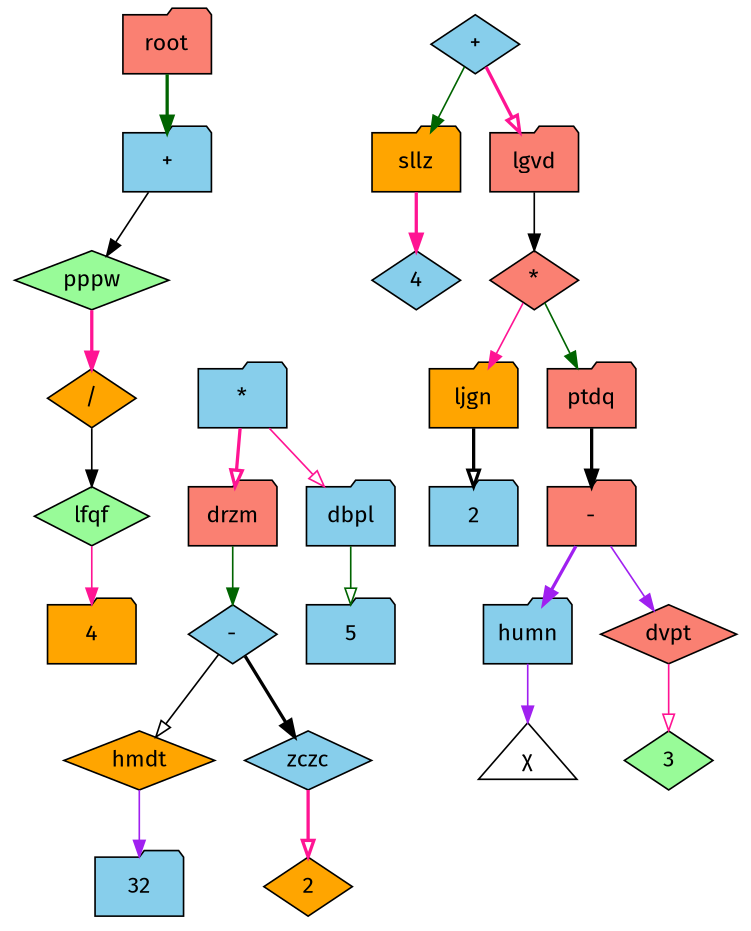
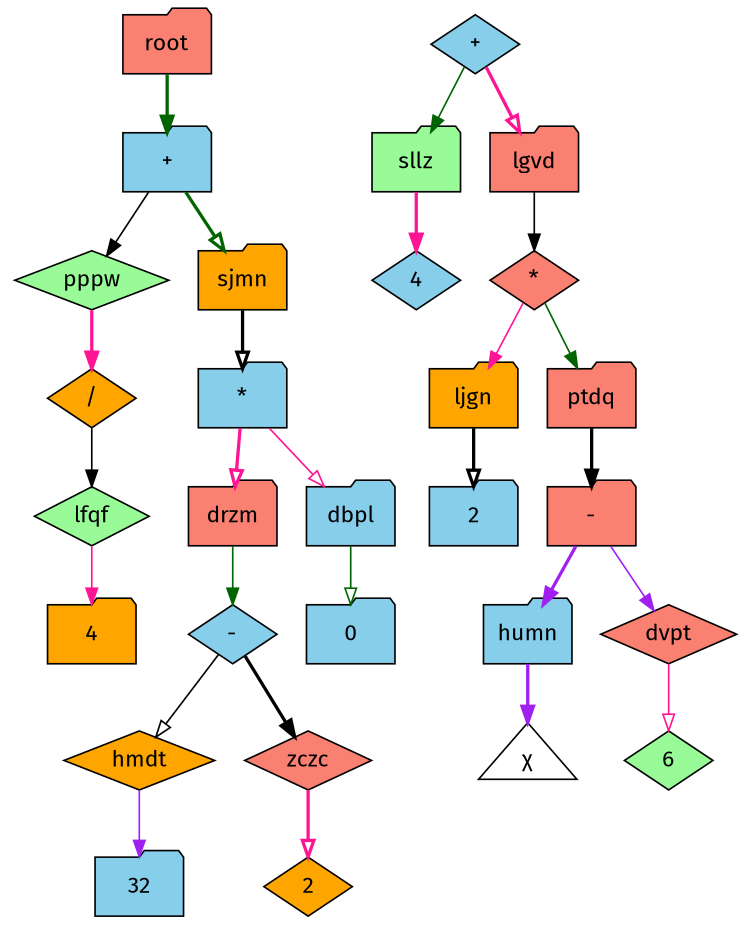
(416, 162) -> (416, 162)
none -> (243, 280)
(351, 634) -> (351, 634)
(528, 685) -> (528, 685)
(308, 760) -> (308, 760)
(669, 760) -> (669, 760)
